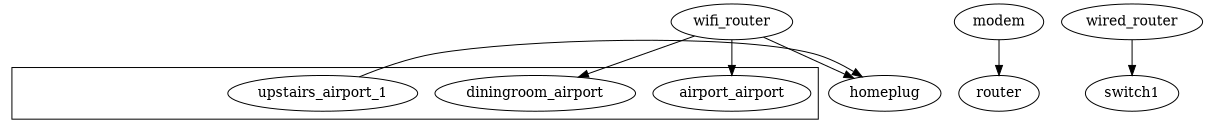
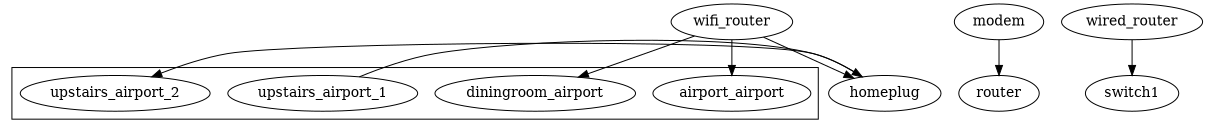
none -> (115, 93)
